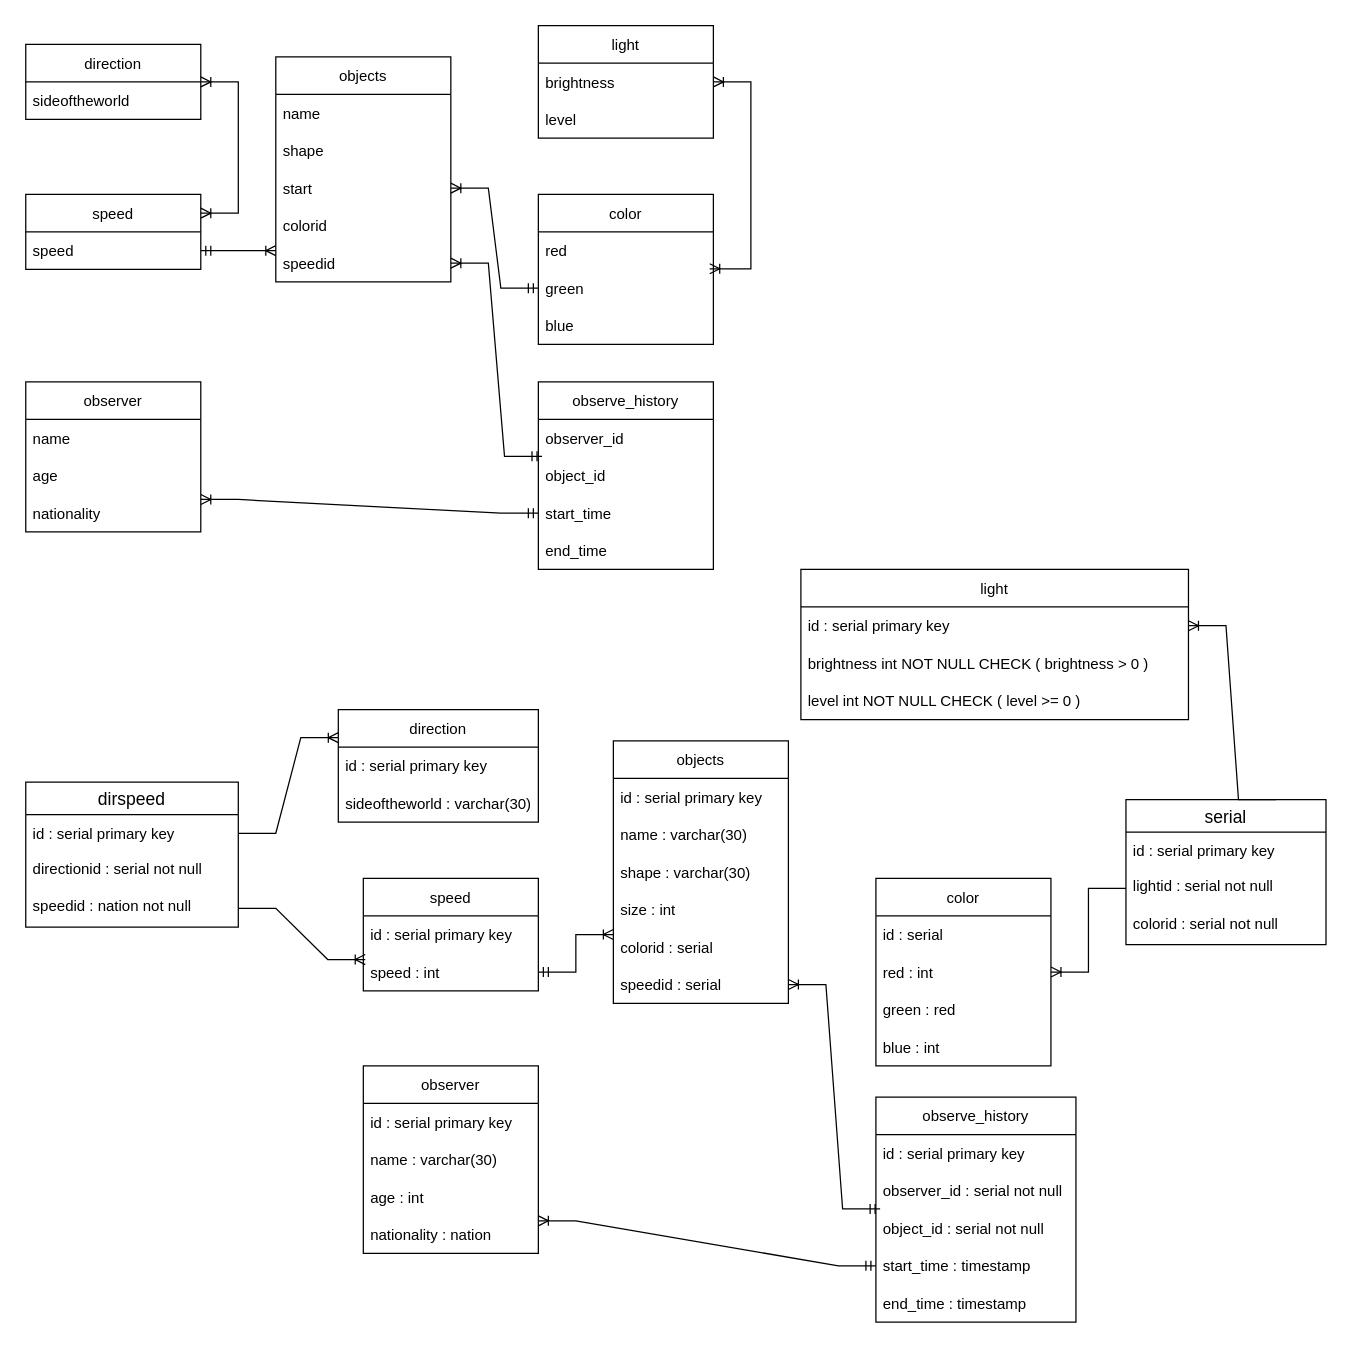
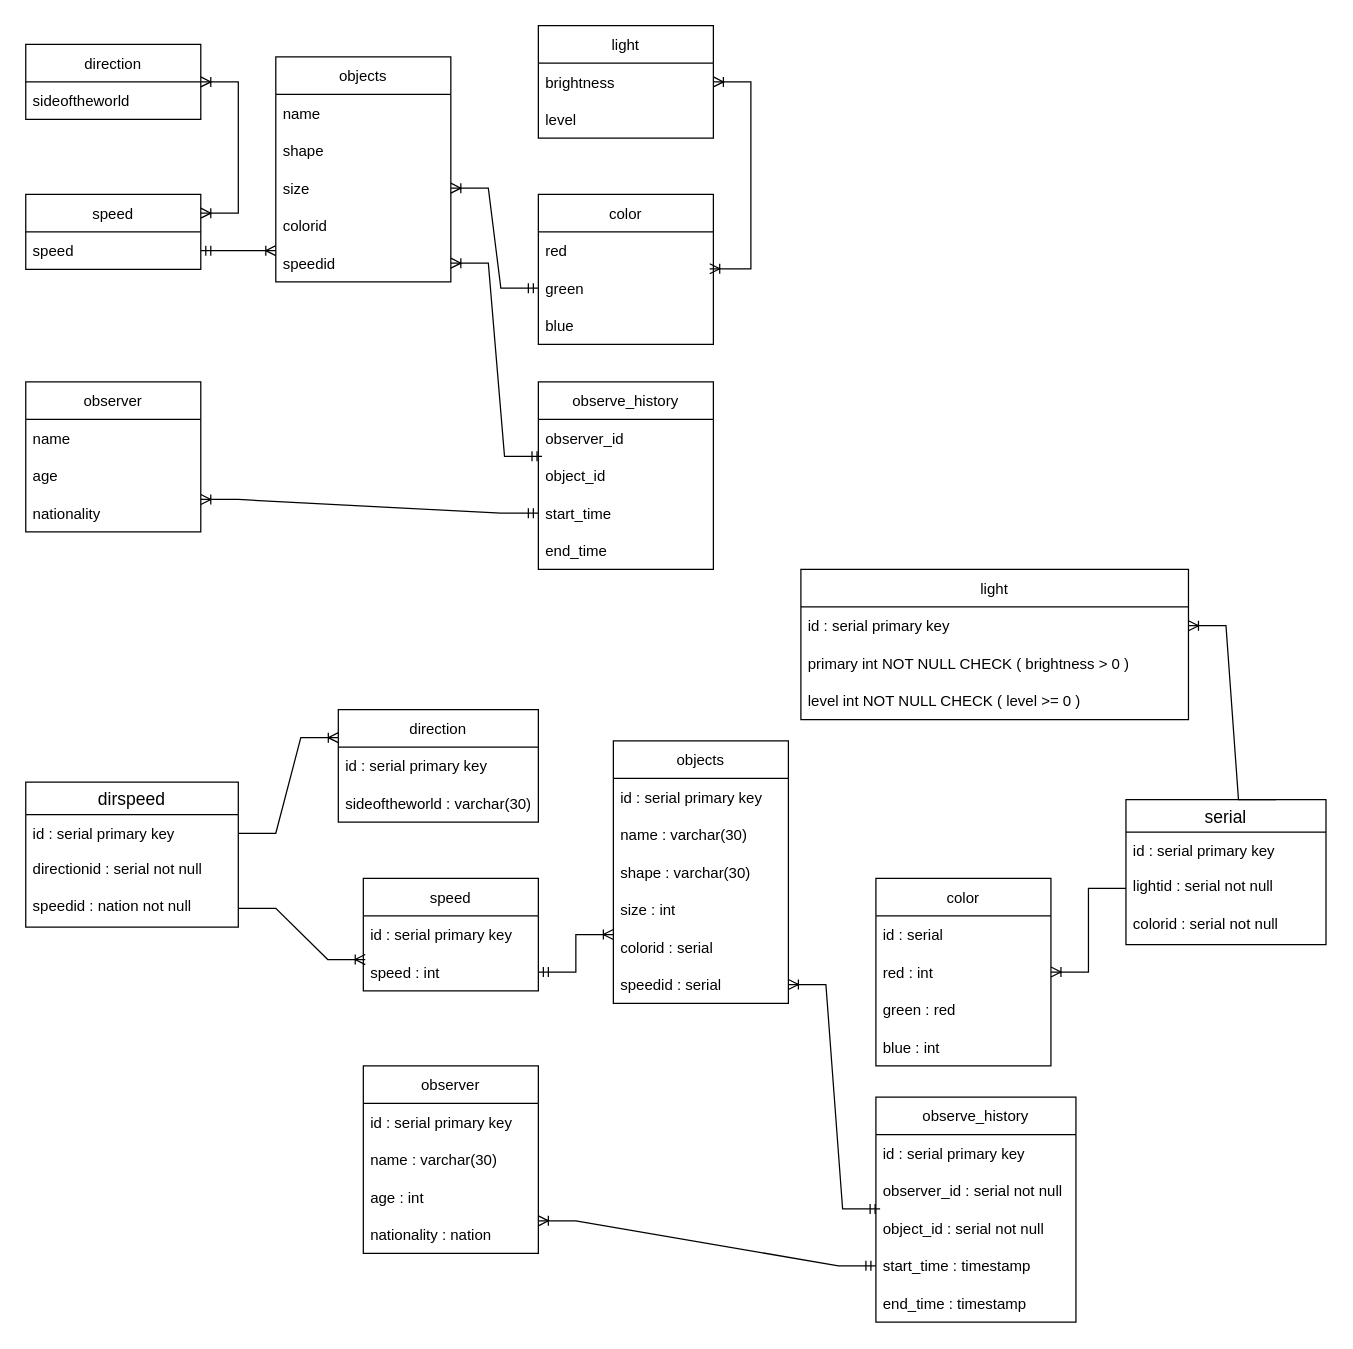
(304, 189) -> (297, 189)
(986, 664) -> (973, 664)
